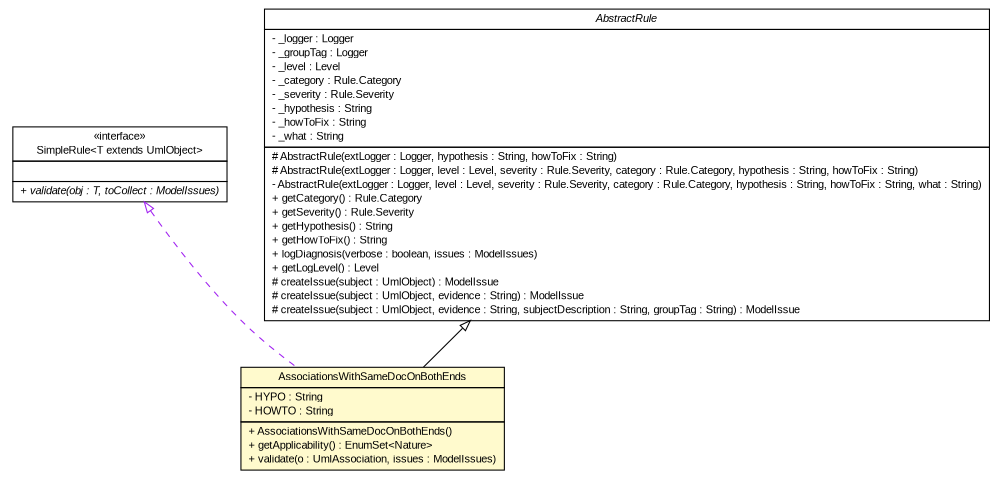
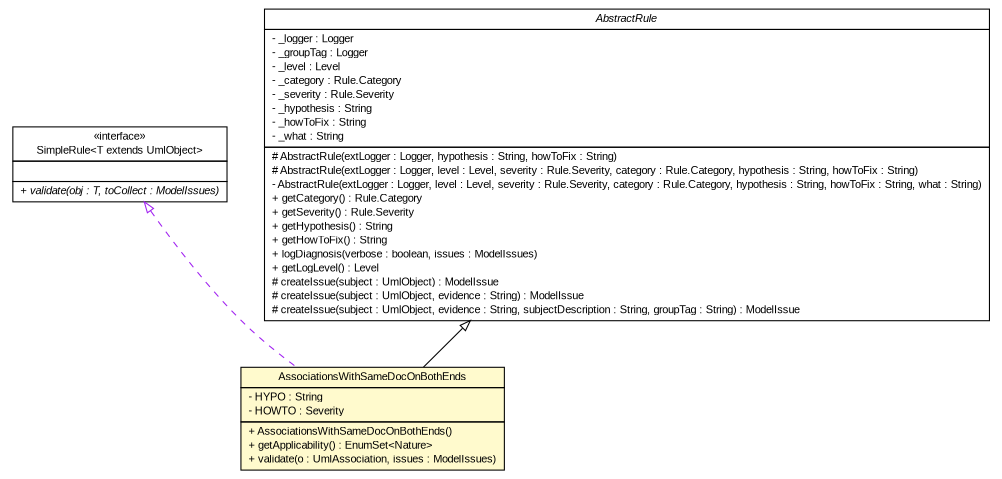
(291, 411) -> (297, 411)
